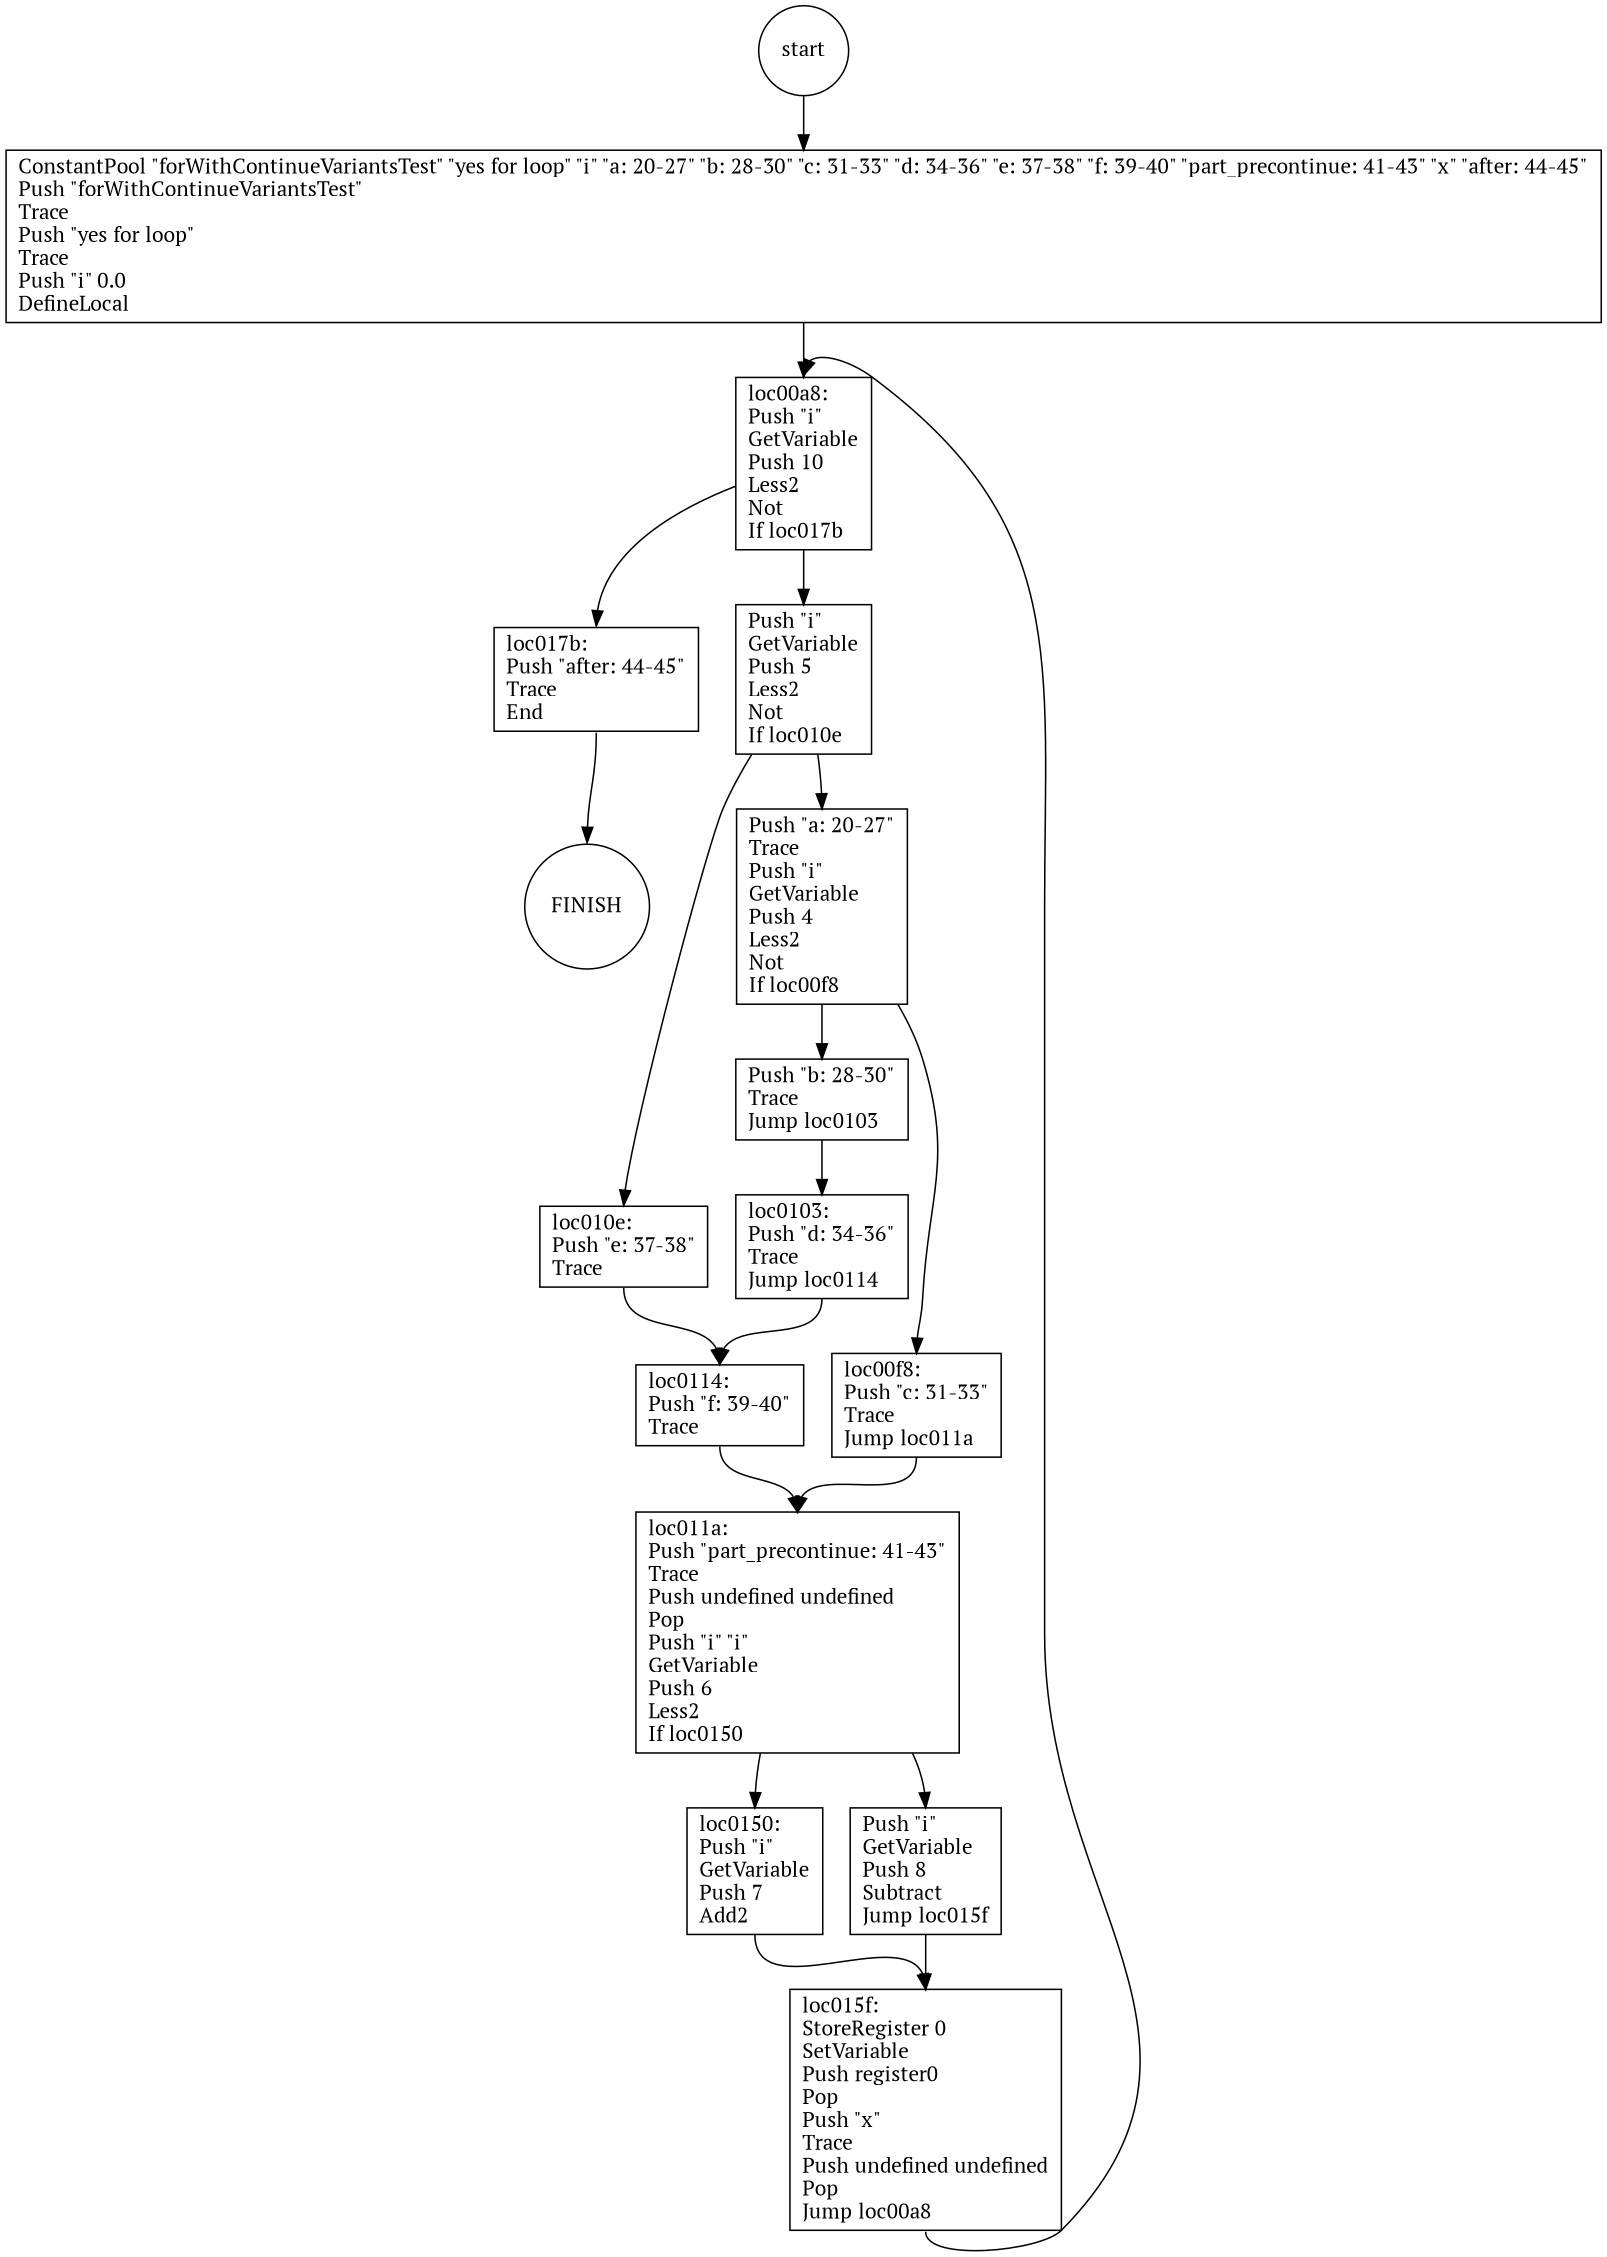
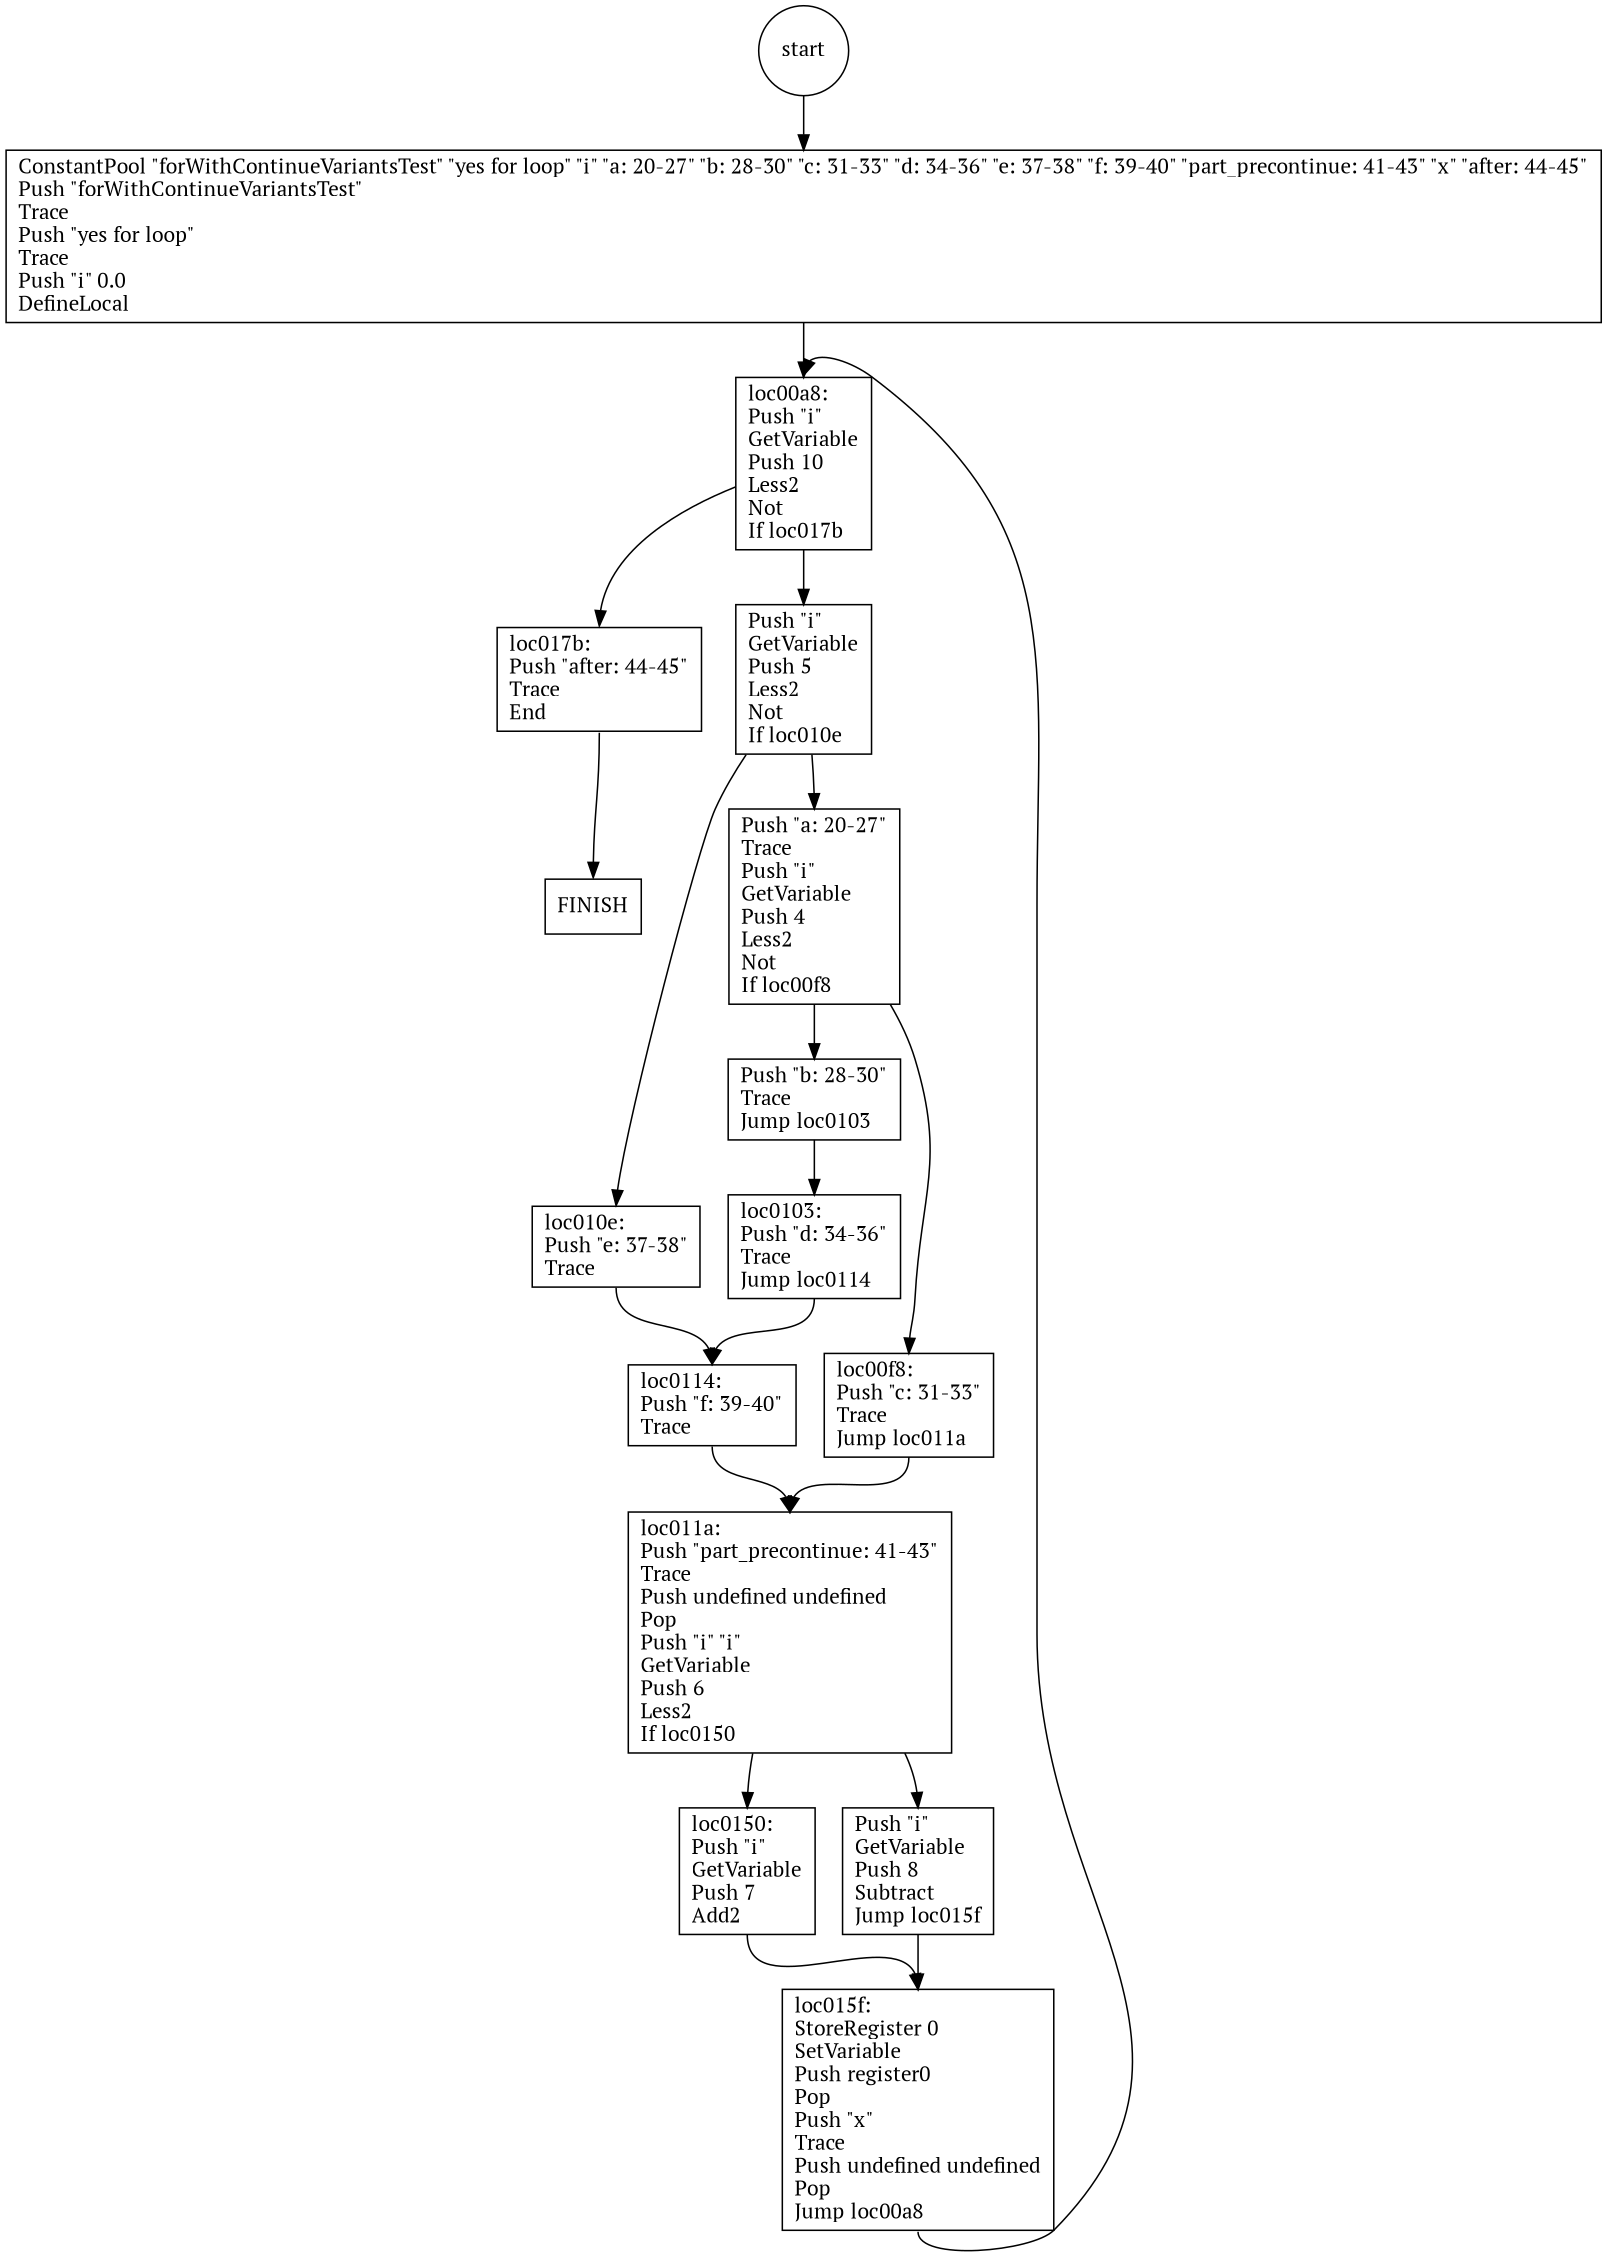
(587, 907) -> (593, 907)
